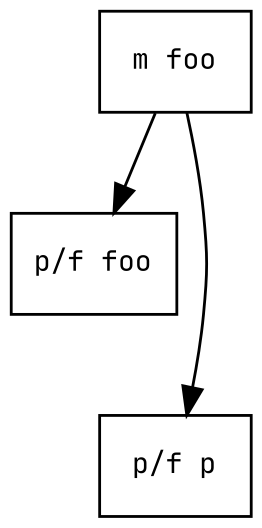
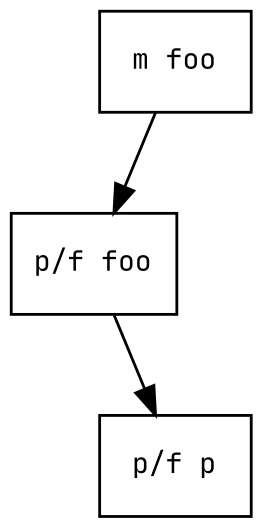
(206, 250) -> (129, 352)
